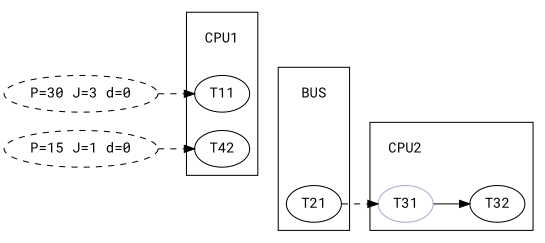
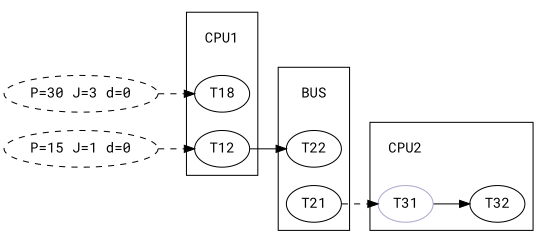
(222, 94) -> (222, 94)
(222, 149) -> (222, 149)
none -> (314, 149)
